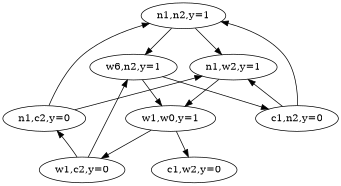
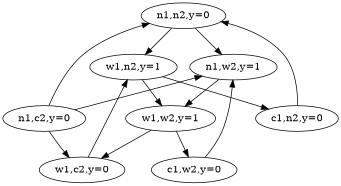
(183, 16) -> (183, 16)
(133, 67) -> (133, 67)
(268, 95) -> (225, 125)
(171, 119) -> (171, 119)
(70, 147) -> (57, 142)
